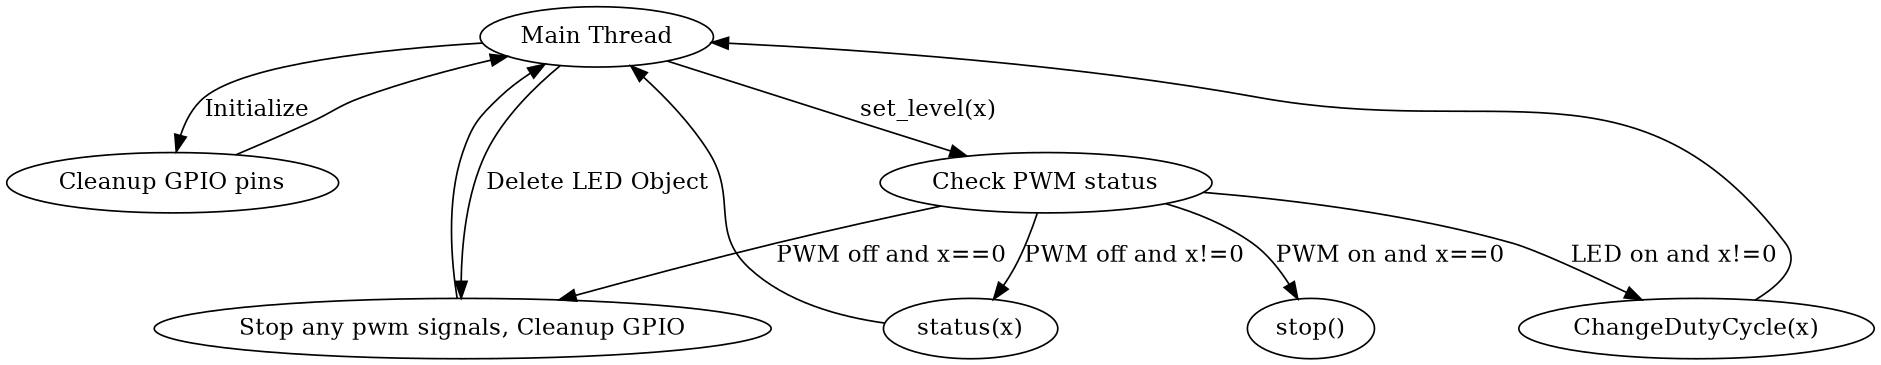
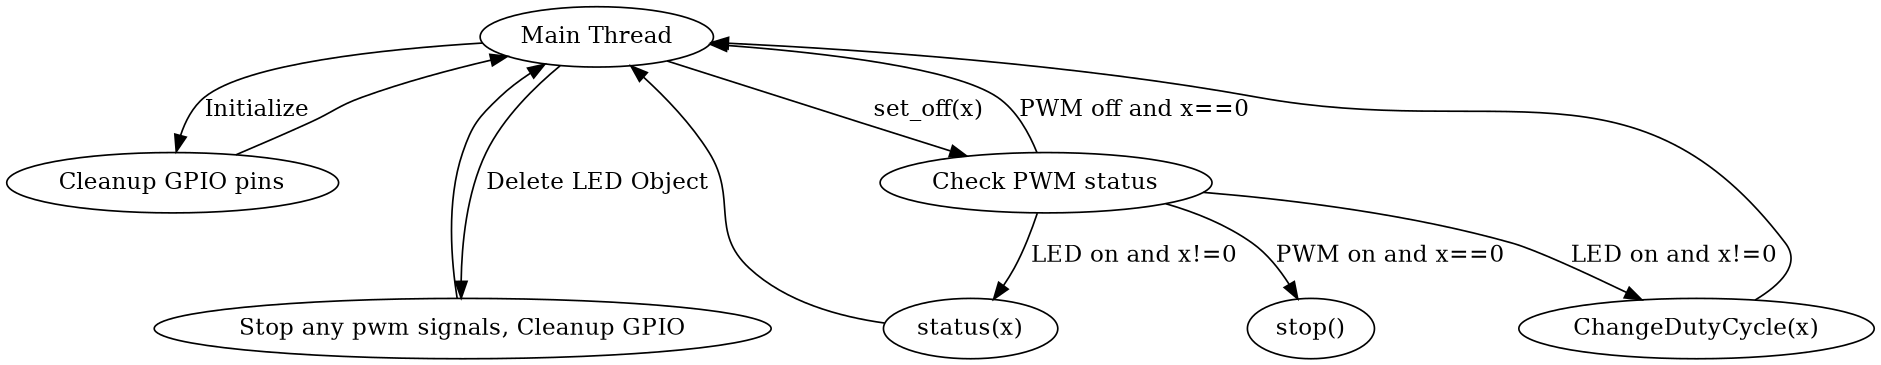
(929, 110) -> (929, 110)
(757, 248) -> (899, 66)
(1135, 256) -> (1135, 256)
